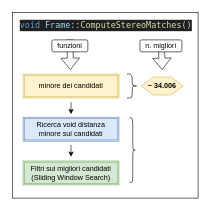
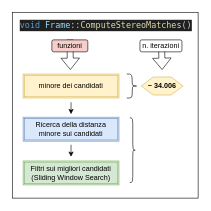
(70, 46) -> (70, 46)
(161, 46) -> (161, 46)
(71, 129) -> (71, 129)
